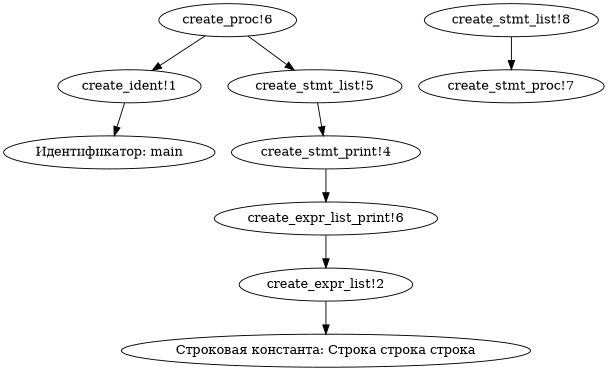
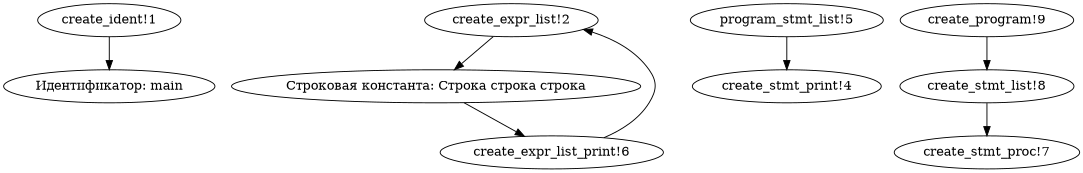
(228, 20) -> none
none -> (987, 20)
(315, 86) -> (787, 20)
(326, 181) -> (490, 117)
